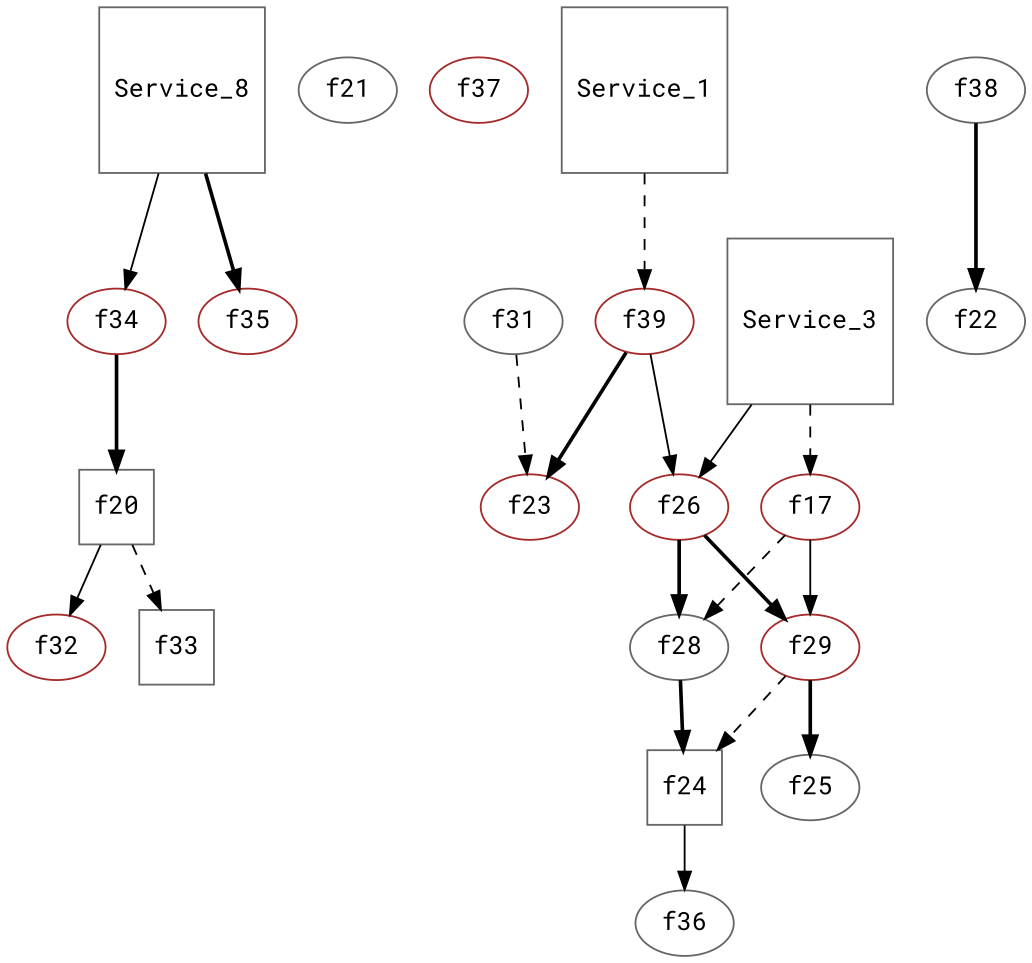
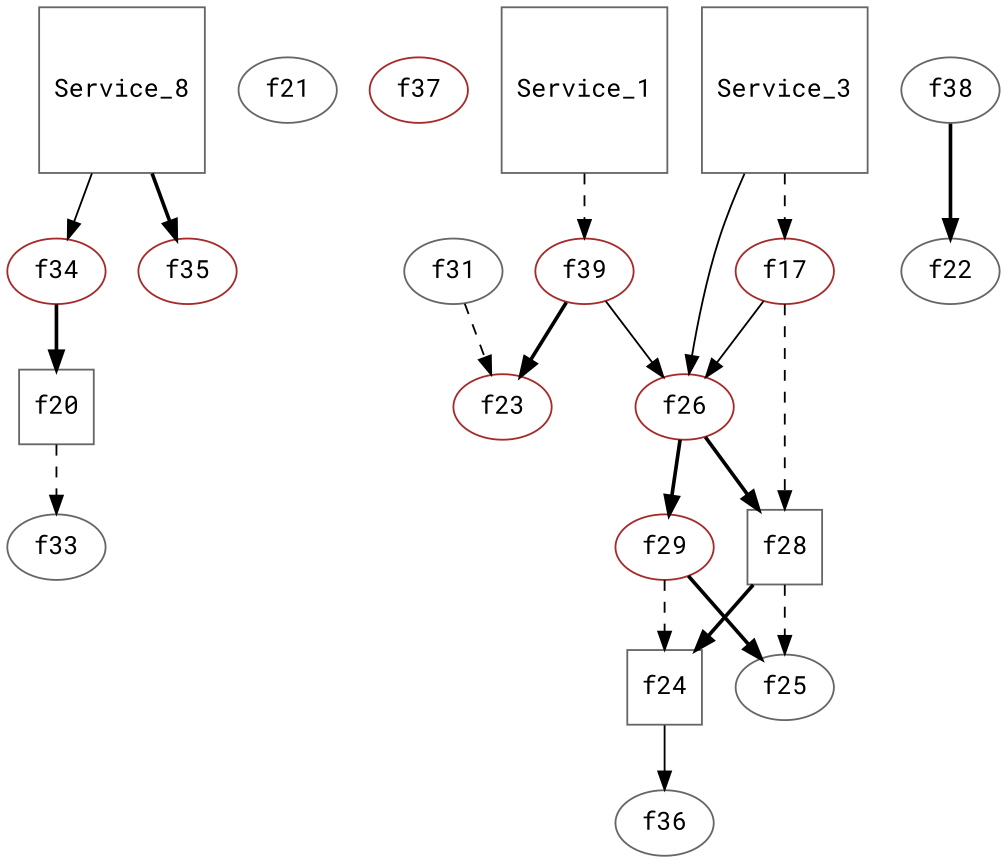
(810, 568) -> (740, 332)
none -> (785, 610)
(56, 647) -> none
(177, 647) -> (56, 547)
(679, 647) -> (785, 547)
